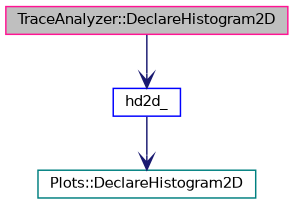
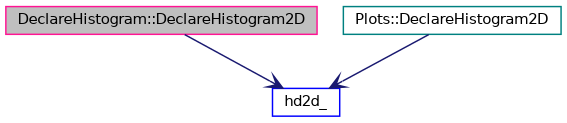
(147, 20) -> (161, 20)
(147, 136) -> (386, 58)
